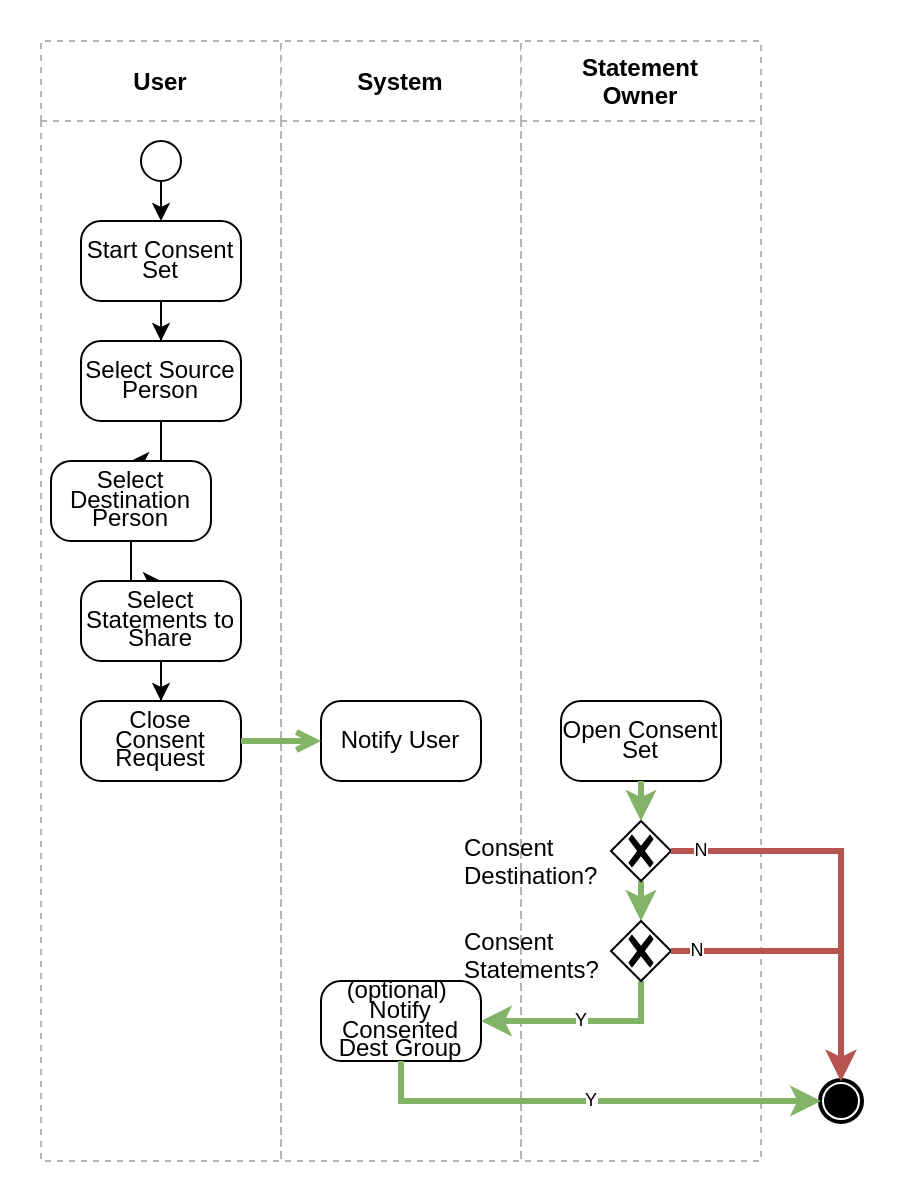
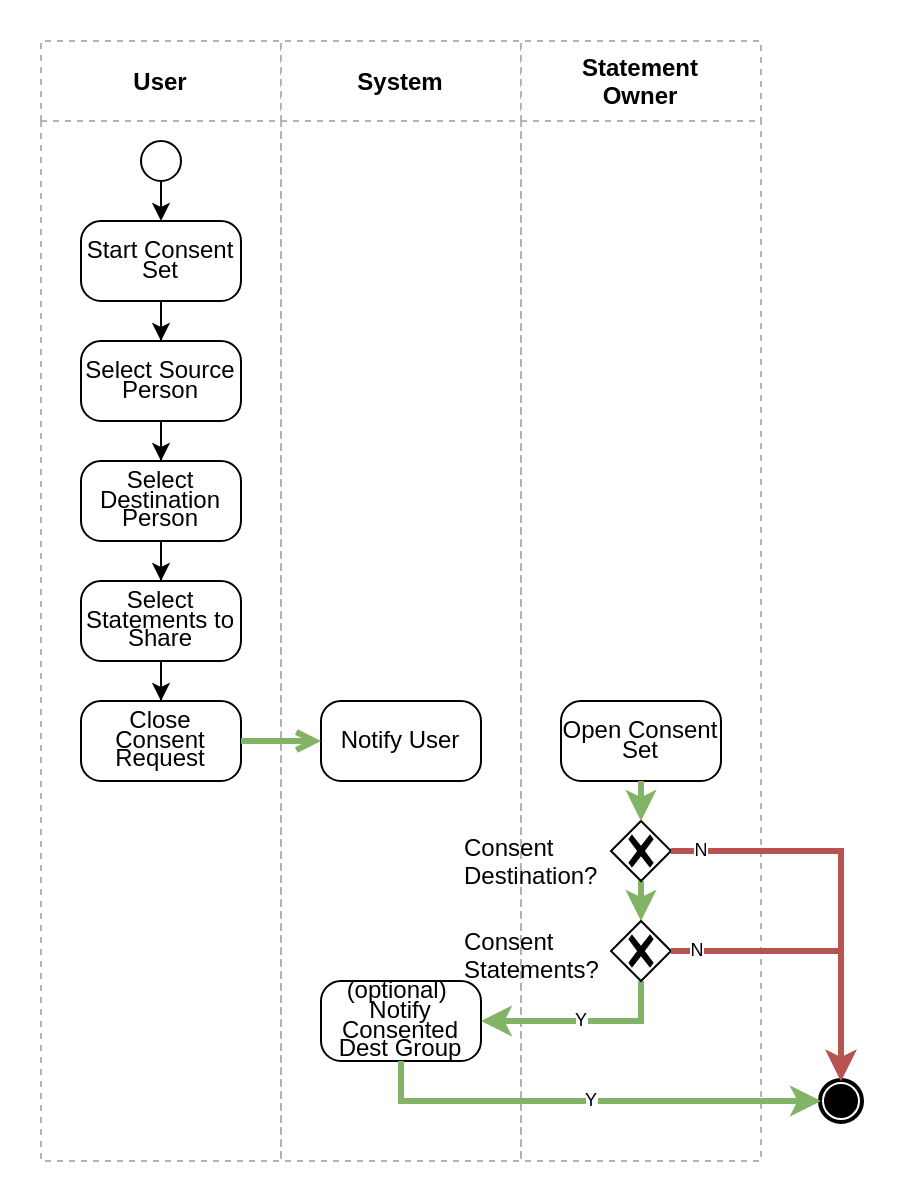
(131, 501) -> (161, 501)
